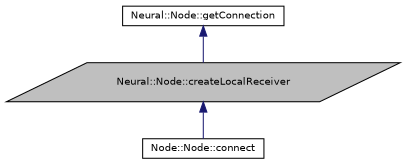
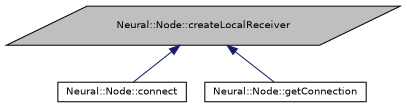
(203, 50) -> (255, 67)
(203, 149) -> (122, 92)
